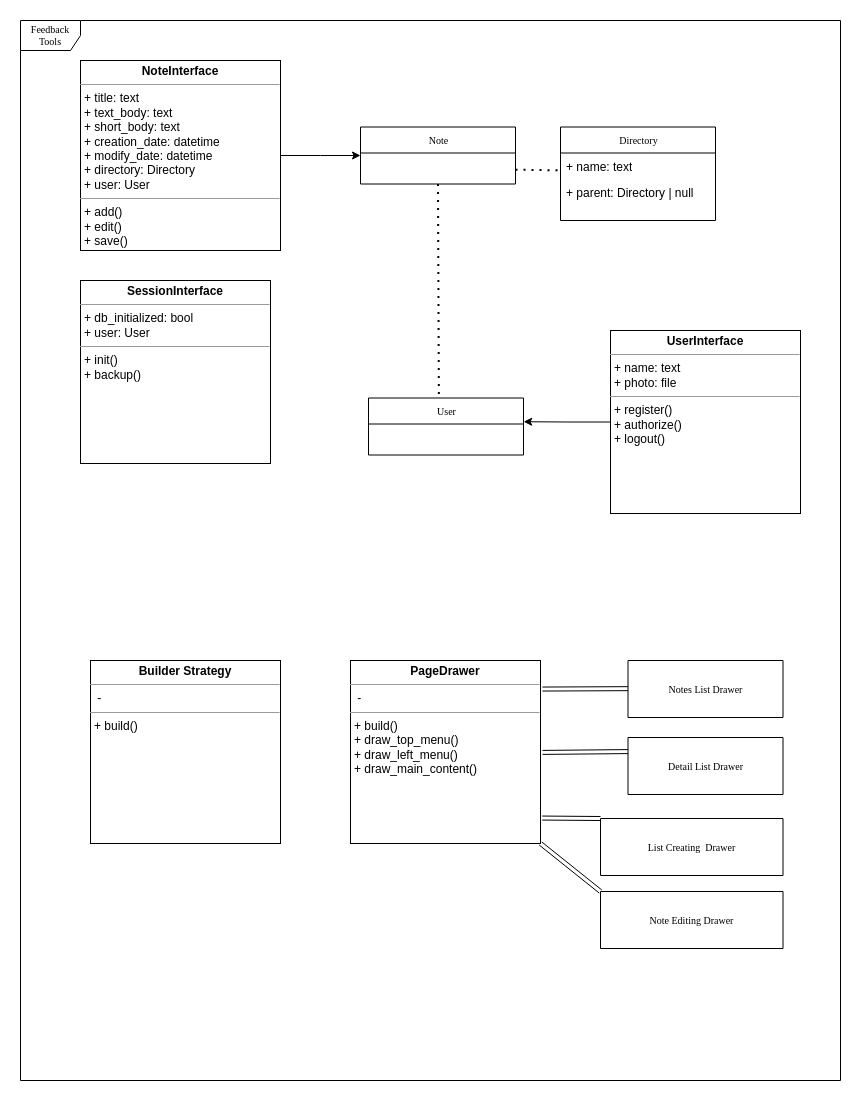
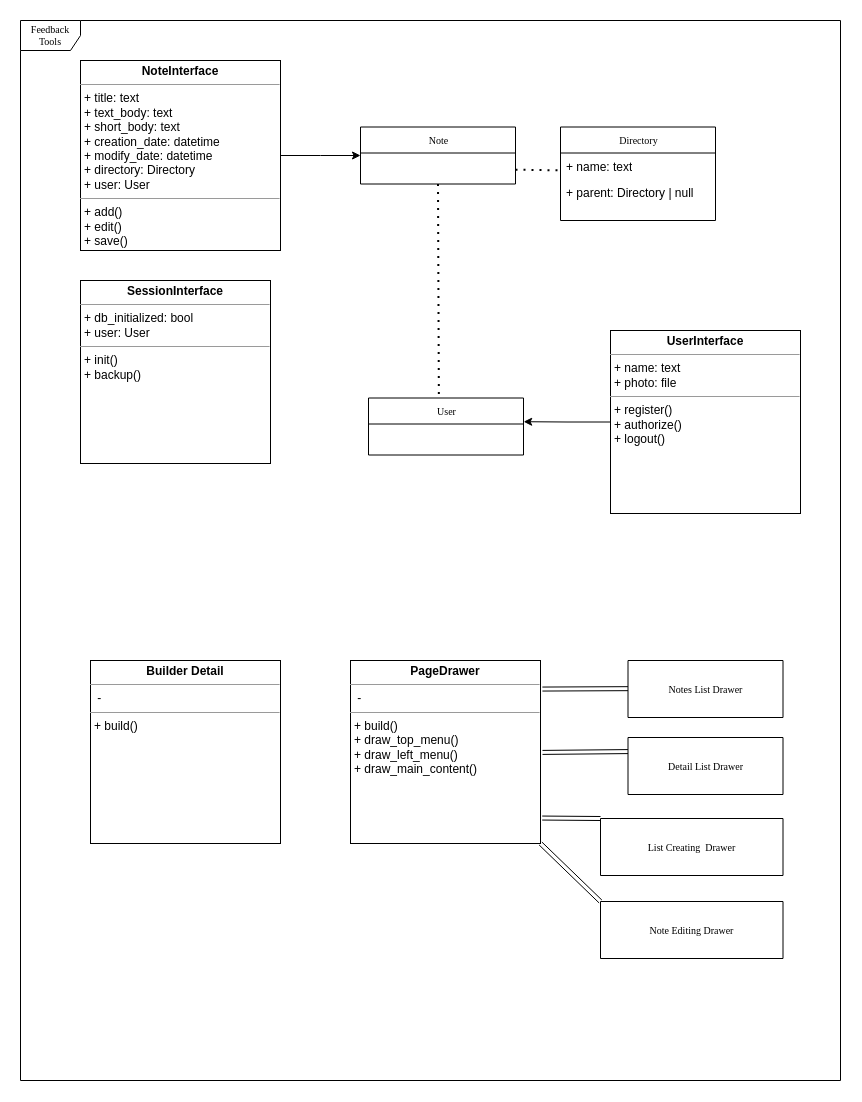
(140, 682) -> (130, 682)
(692, 920) -> (692, 930)
